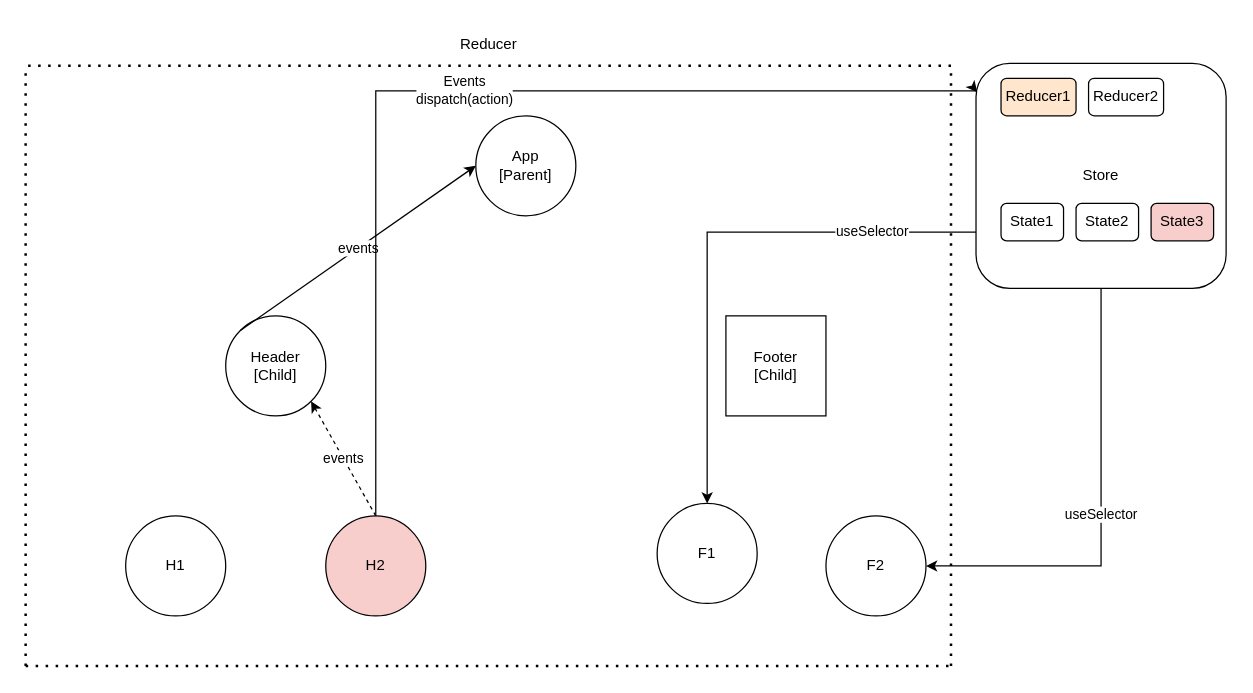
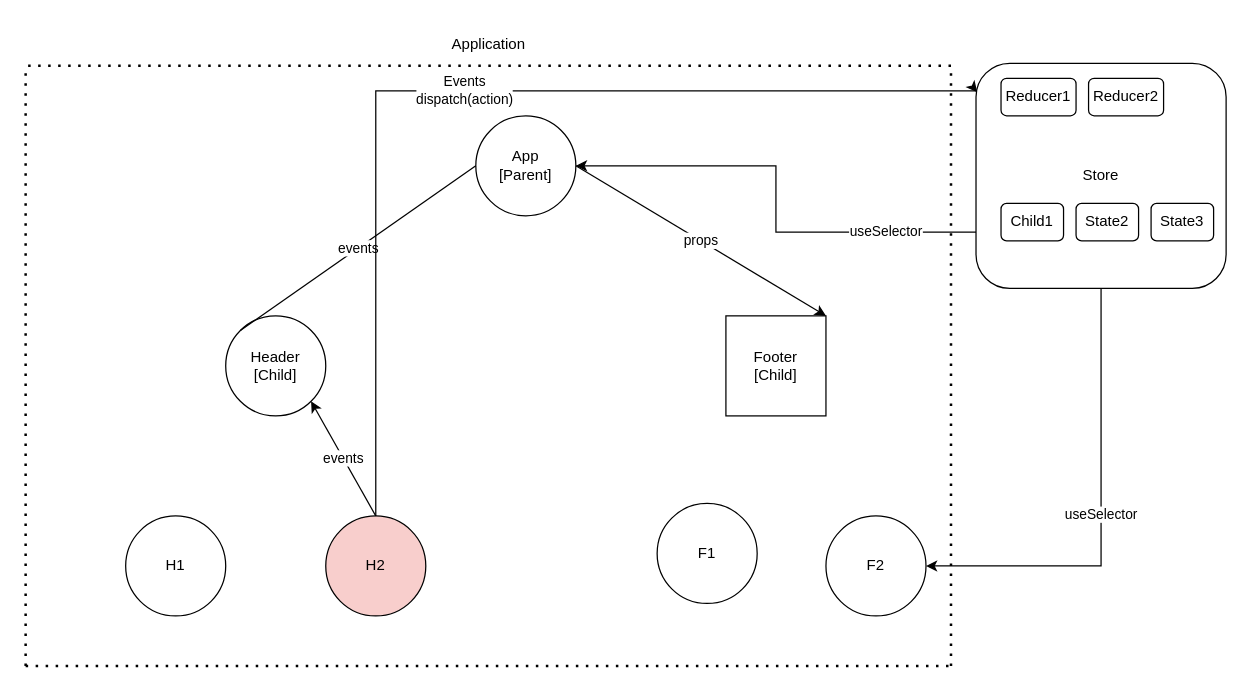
(489, 44) -> (489, 44)
(1038, 97) -> (1038, 97)
(467, 171) -> (471, 169)
(1032, 222) -> (1032, 222)
(1182, 222) -> (1182, 222)
none -> (697, 238)
(707, 328) -> (714, 166)
(361, 489) -> (361, 489)
